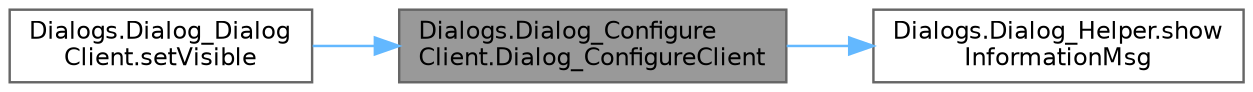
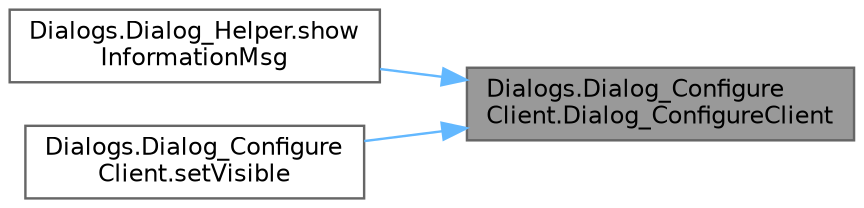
(161, 46) -> (195, 162)
(818, 46) -> (411, 73)
